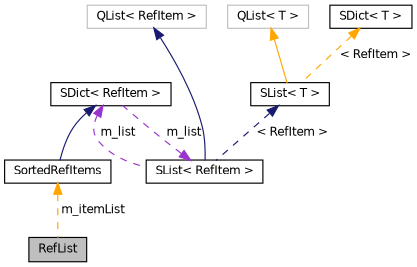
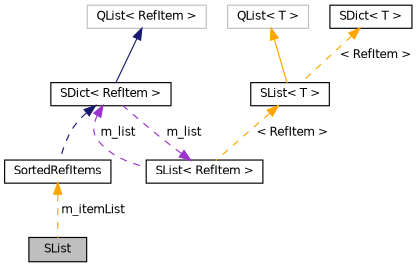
(192, 96) -> (126, 61)
(69, 134) -> (69, 134)
(243, 137) -> (243, 137)
(58, 250) -> (58, 250)
